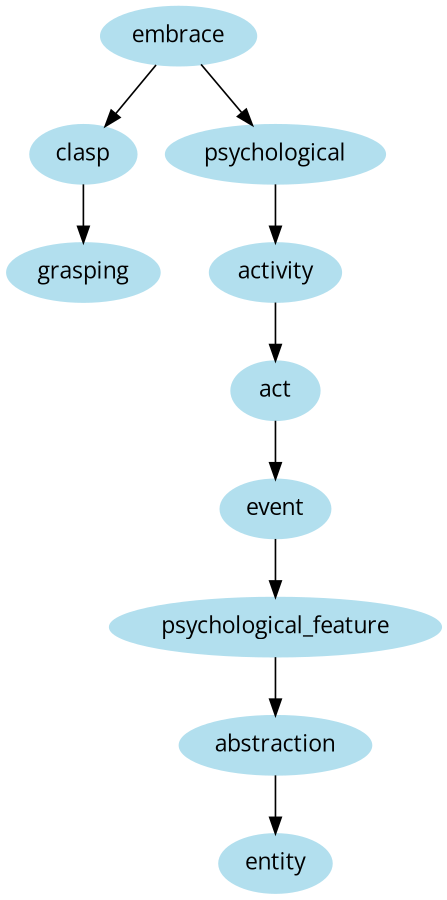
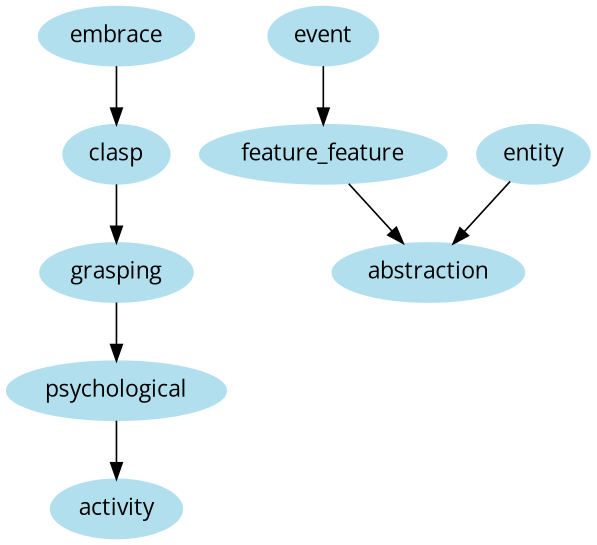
(221, 88) -> (116, 324)
(275, 391) -> none
(275, 627) -> (323, 154)
(275, 796) -> (487, 207)
